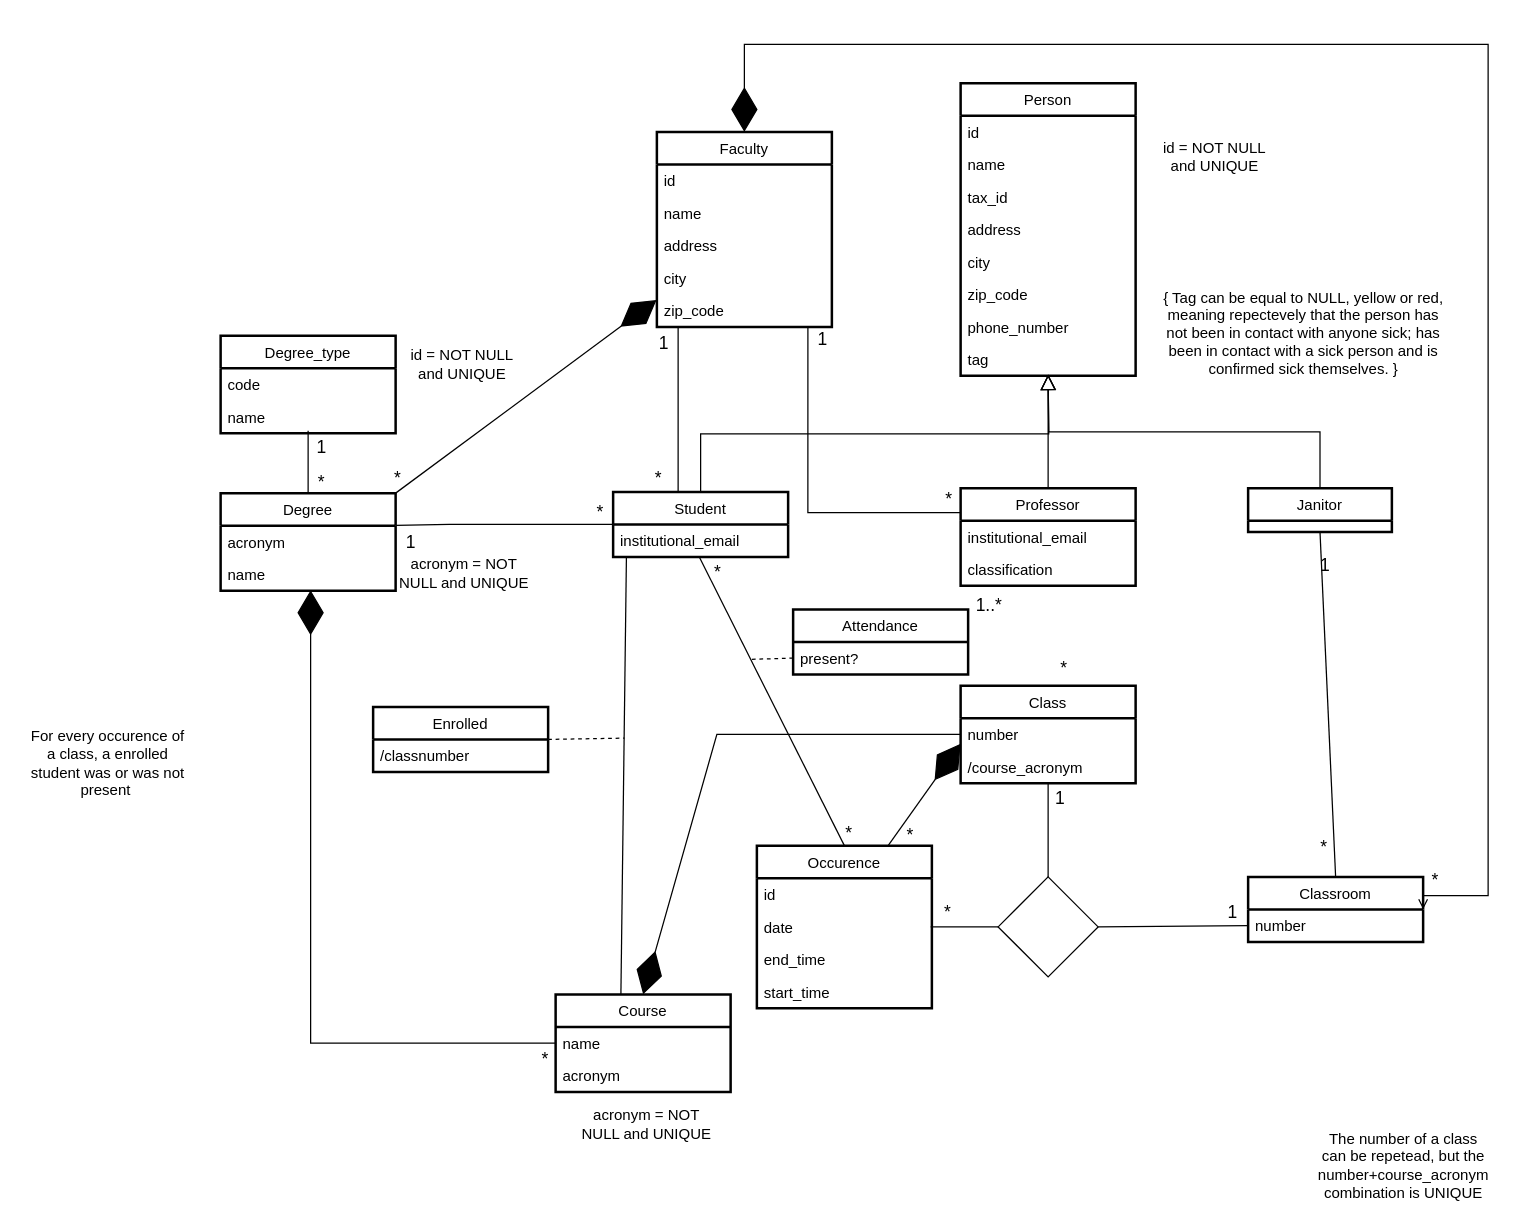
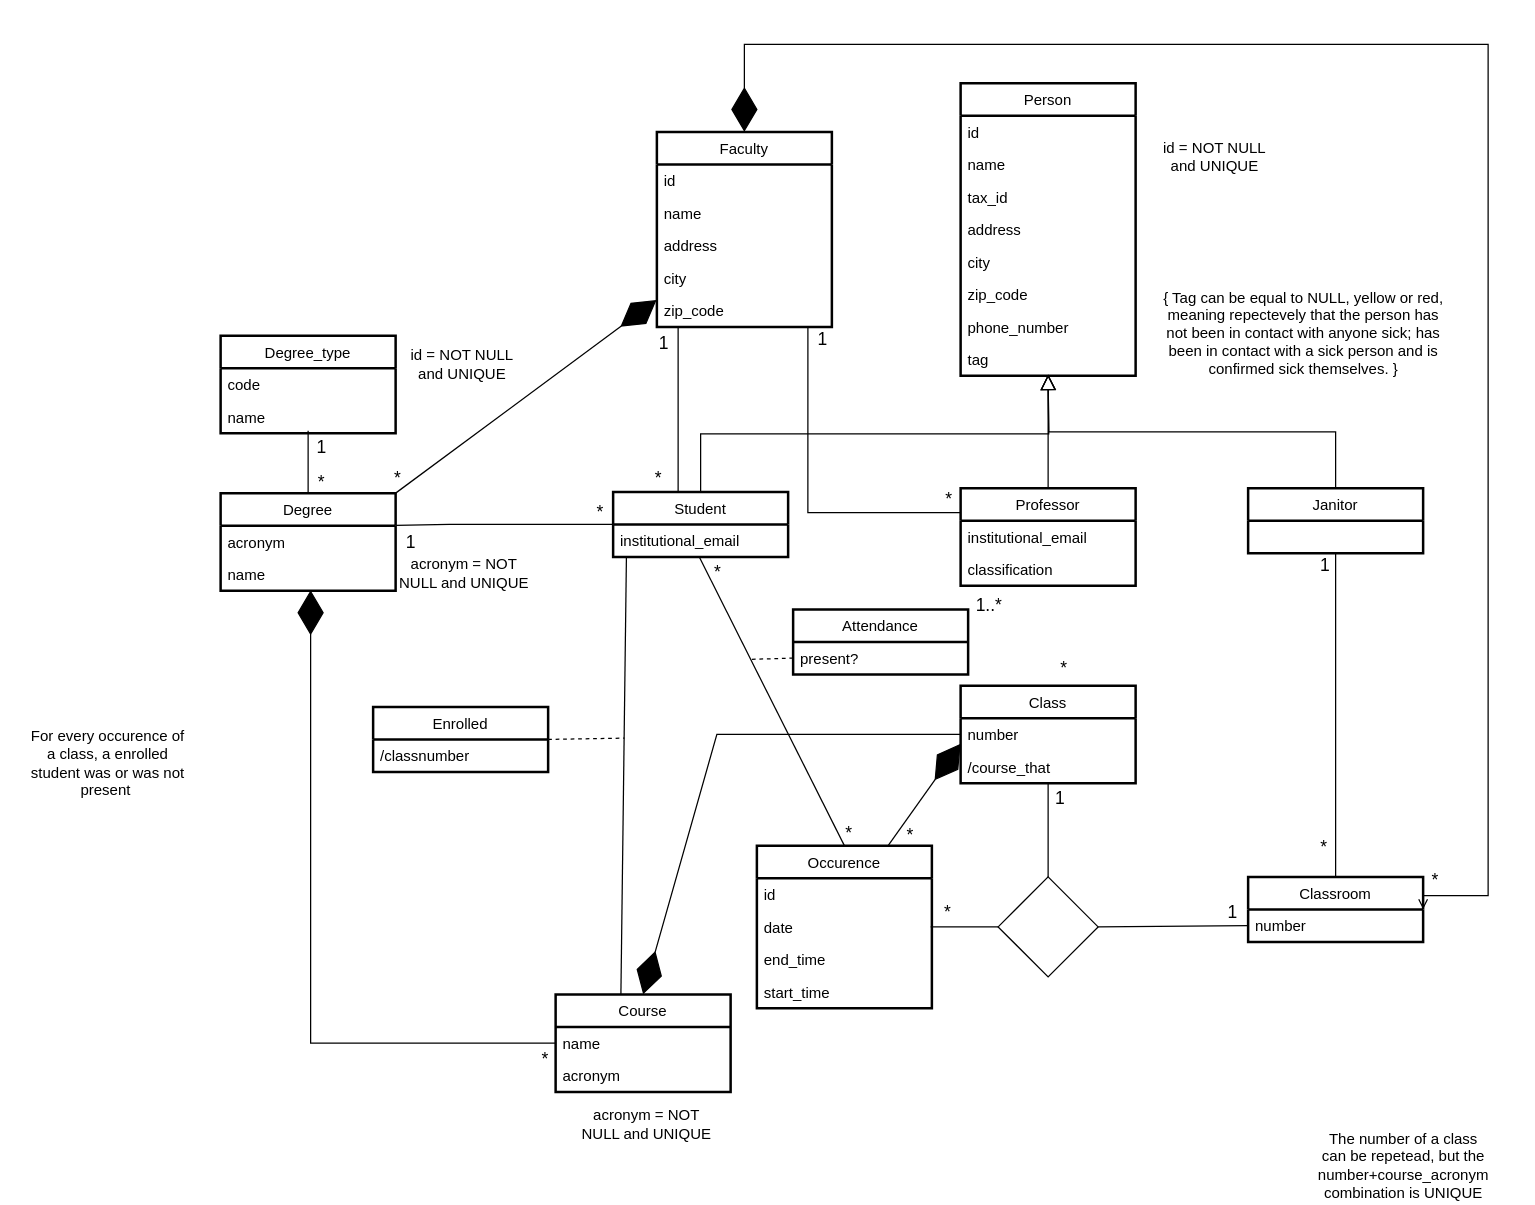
(1320, 510) -> (1336, 521)
(1031, 768) -> (1018, 768)
